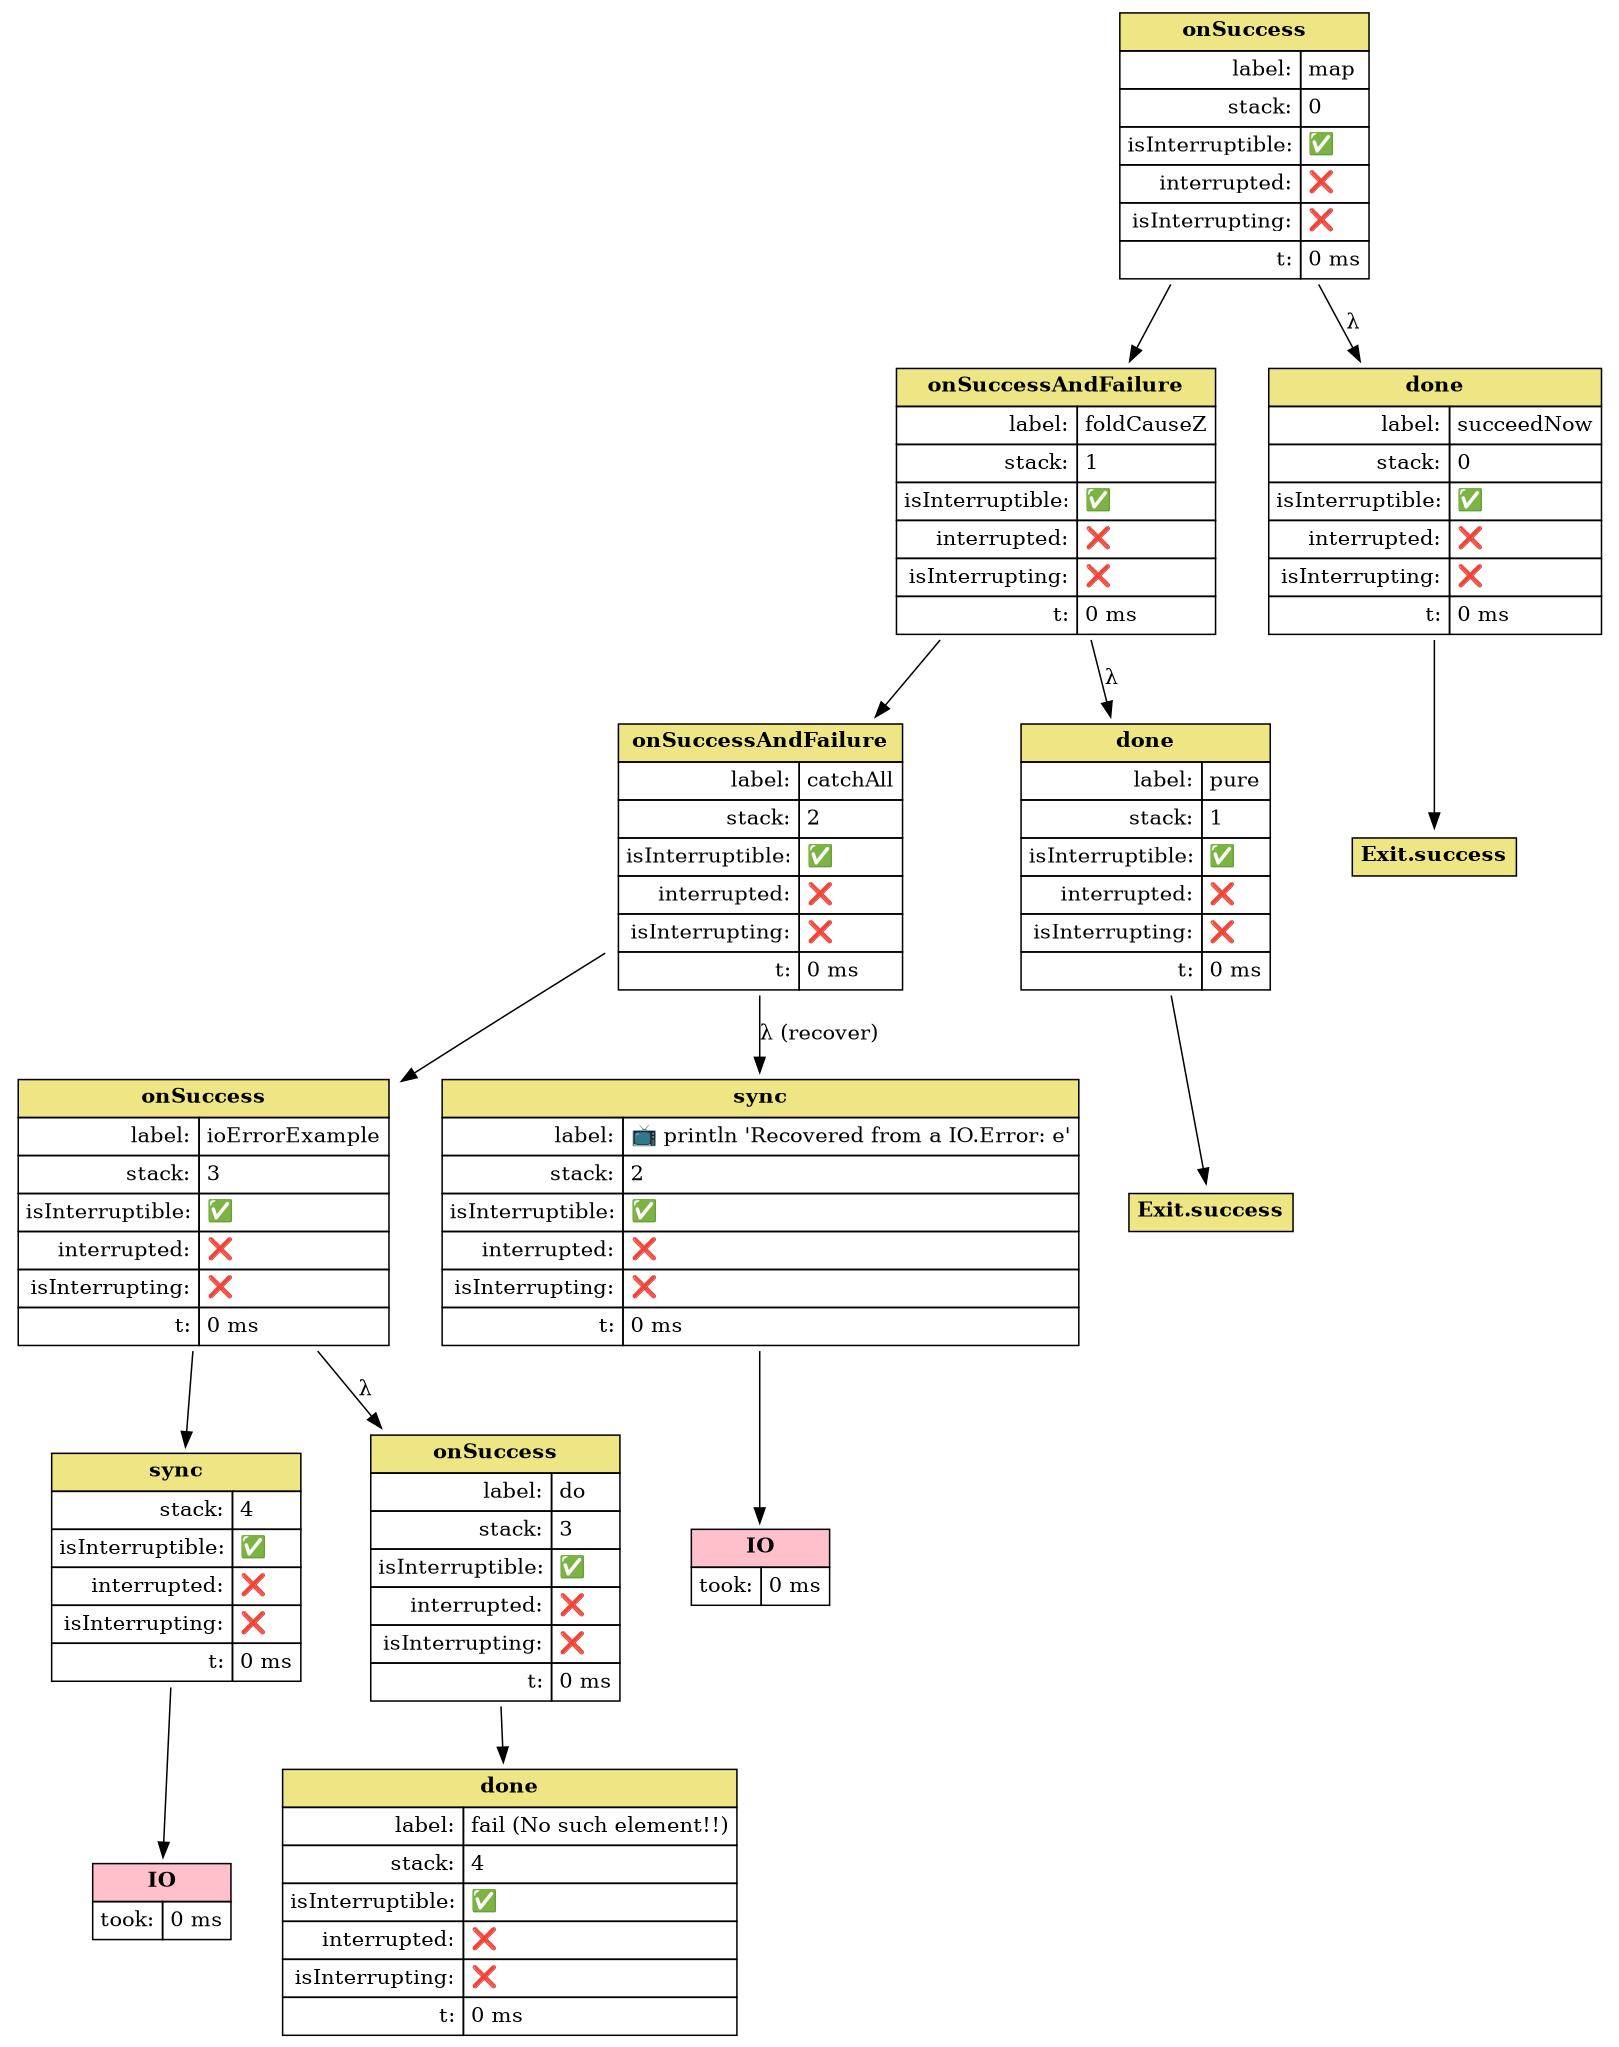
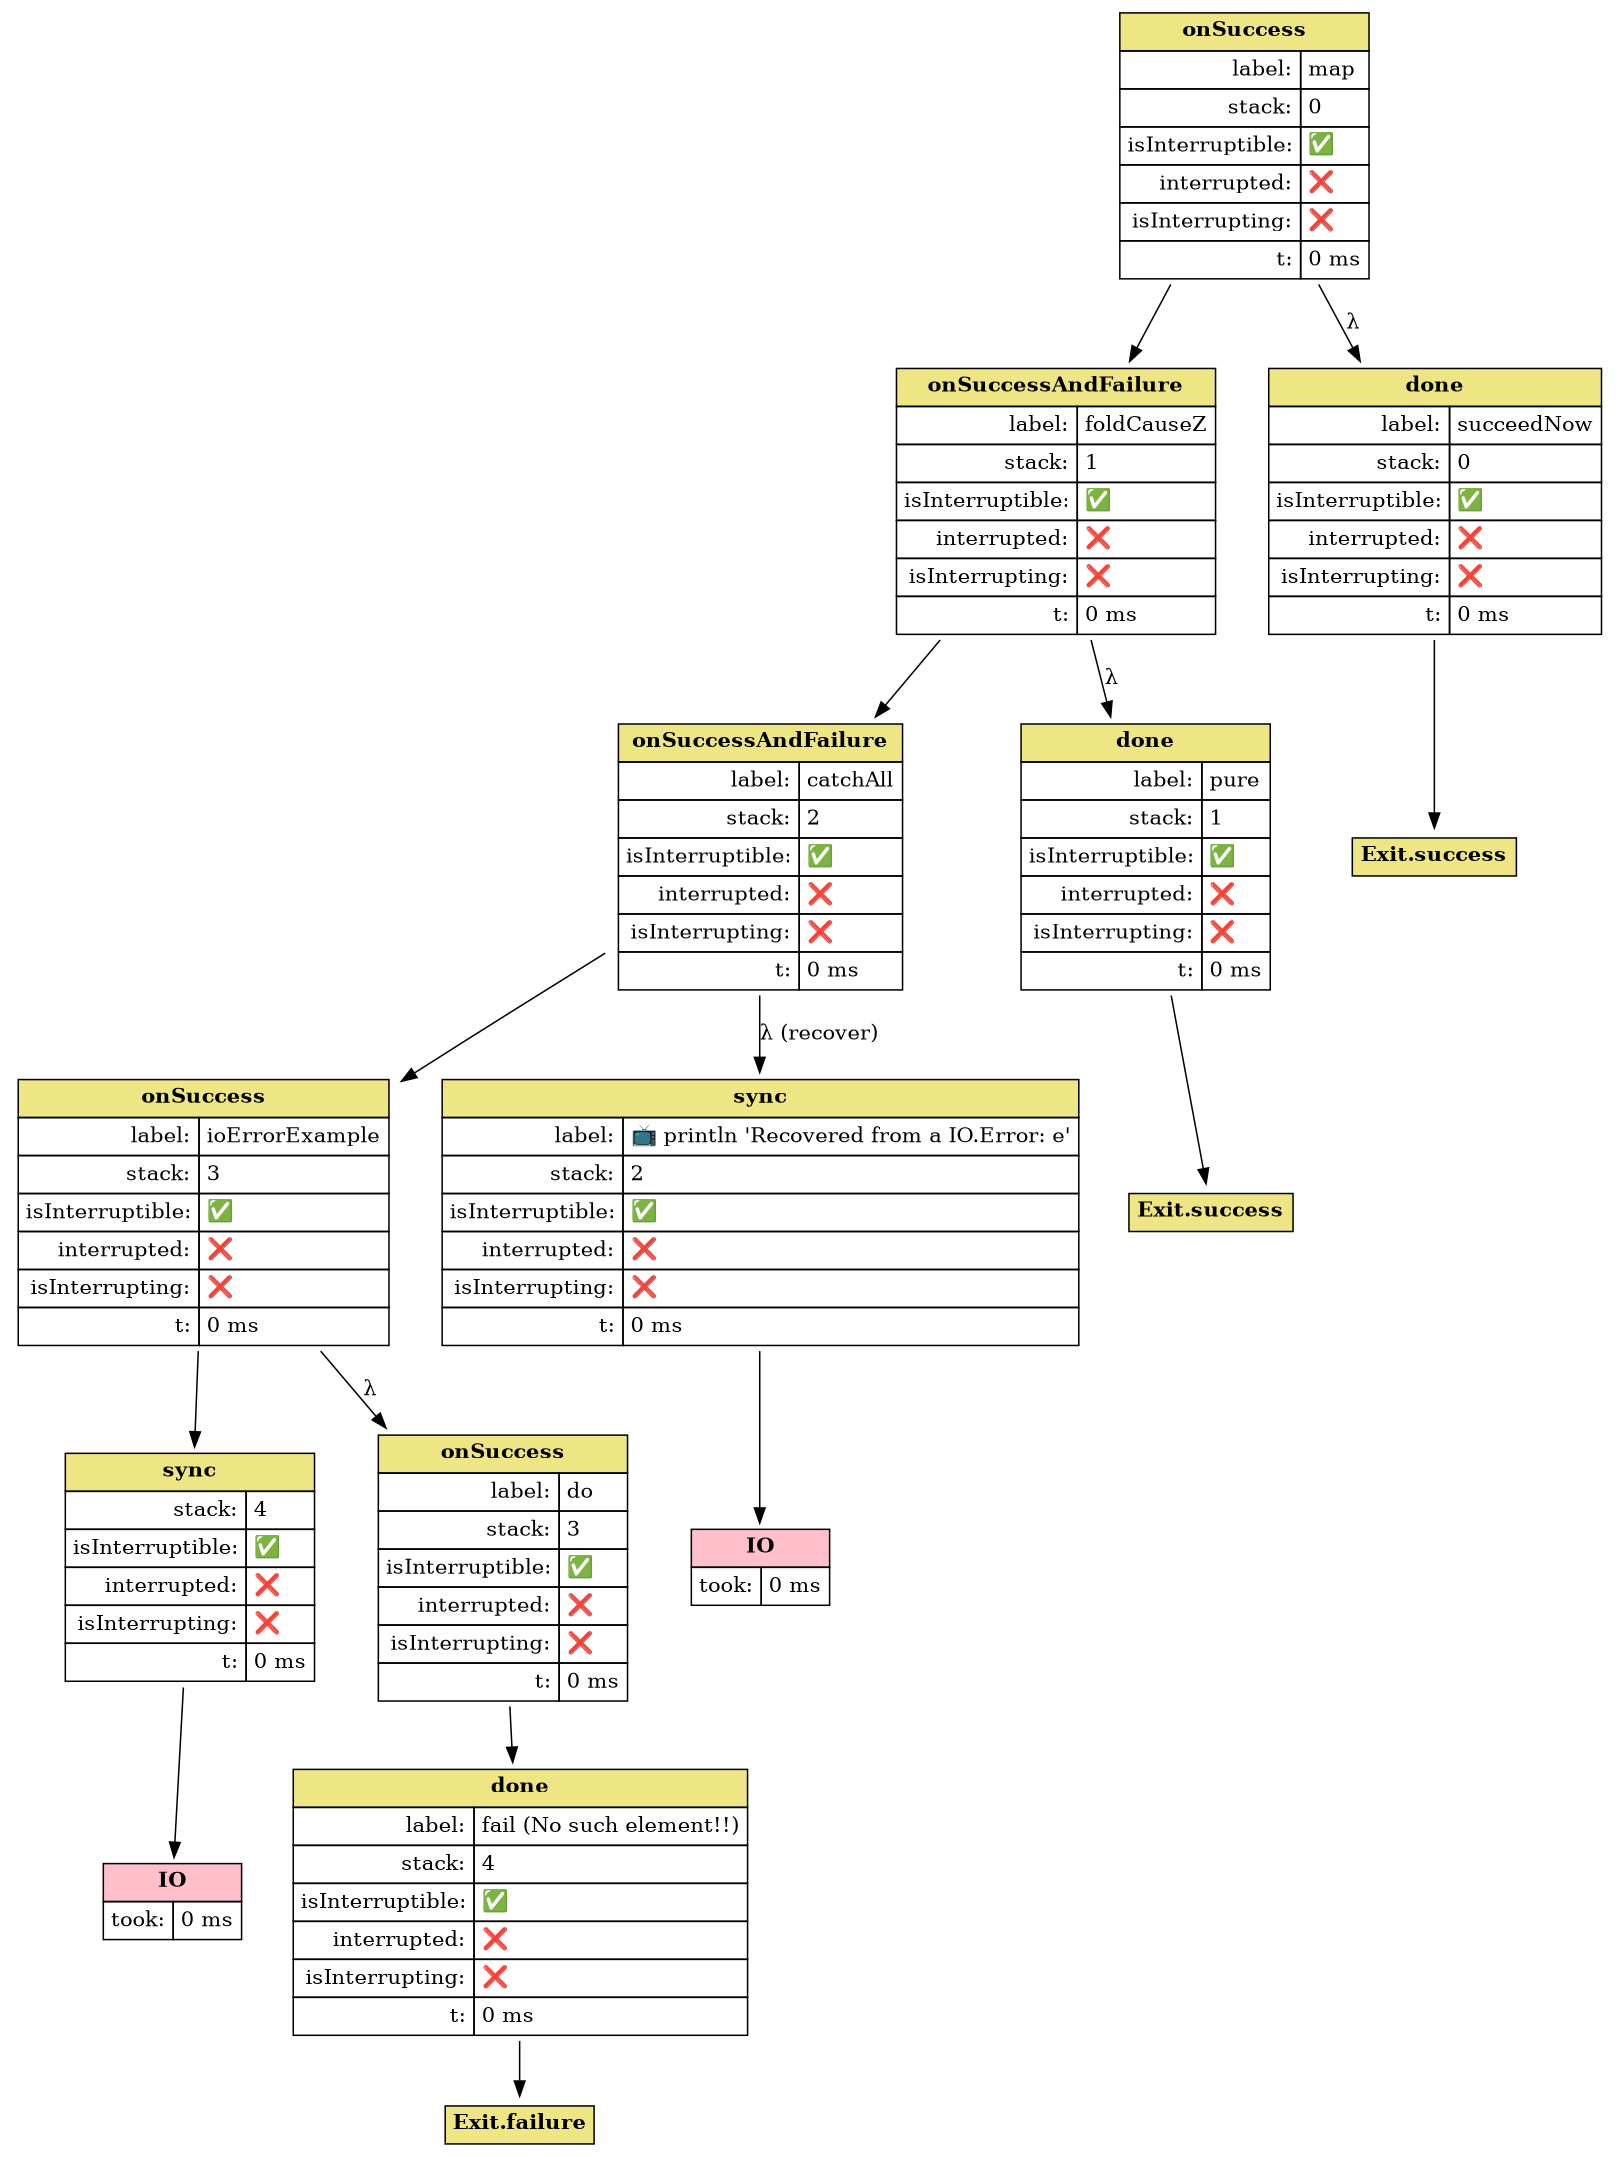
none -> (520, 2124)
